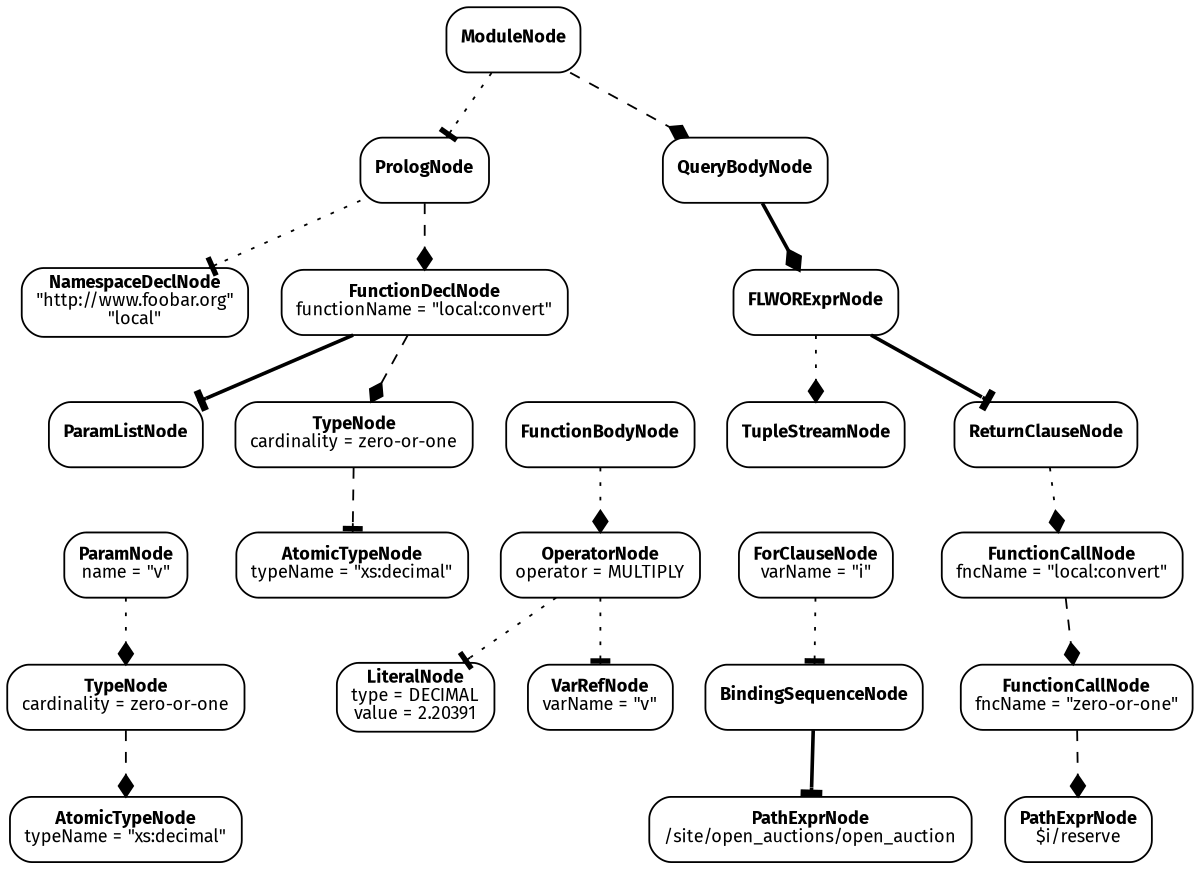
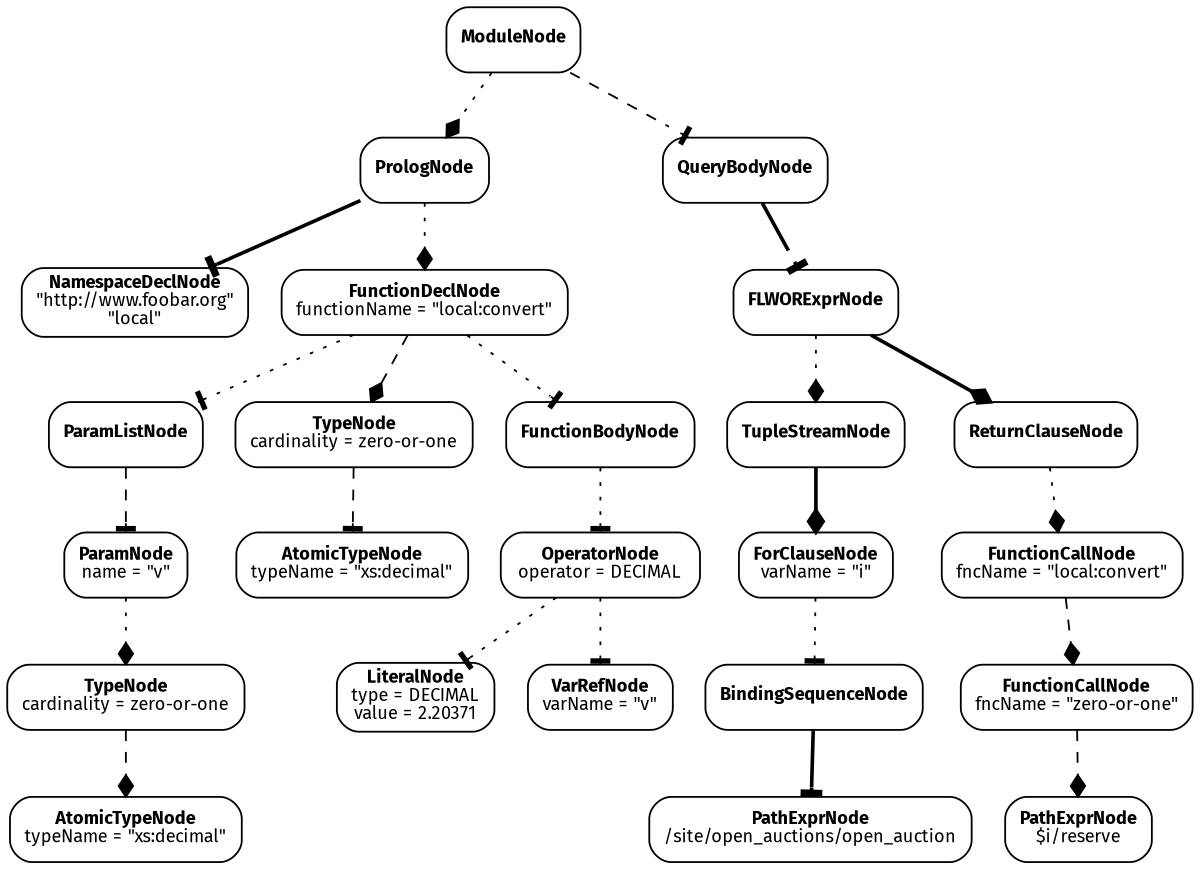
(620, 100) -> (620, 100)
(472, 101) -> (472, 101)
(425, 226) -> (425, 226)
(775, 227) -> (775, 227)
(289, 232) -> (289, 232)
none -> (509, 366)
(926, 366) -> (926, 366)
(280, 367) -> (280, 367)
none -> (816, 489)
none -> (126, 496)
(600, 496) -> (600, 496)
(600, 572) -> (600, 572)
(416, 714) -> (416, 714)
